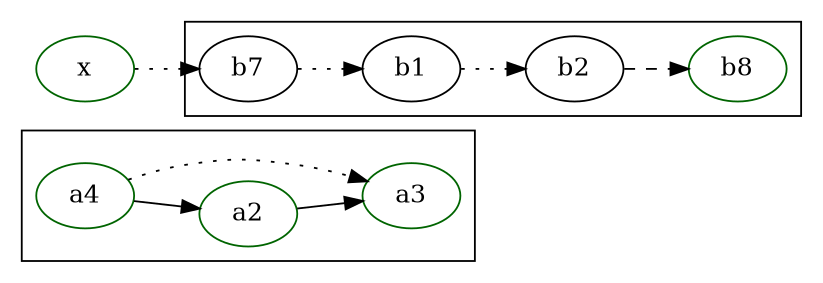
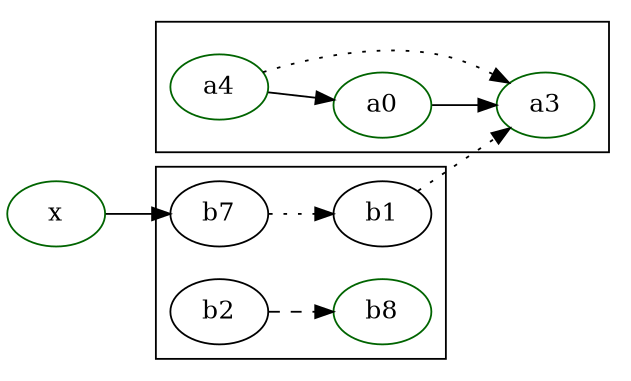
(158, 69) -> (129, 214)
(484, 69) -> (458, 163)
(248, 214) -> (382, 105)
